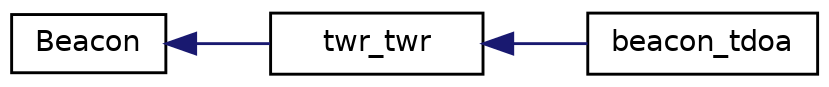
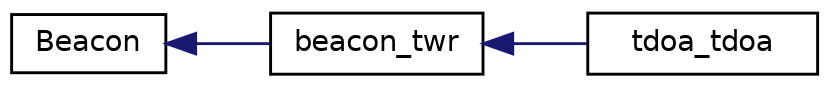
(377, 44) -> (377, 44)
(703, 44) -> (703, 44)
